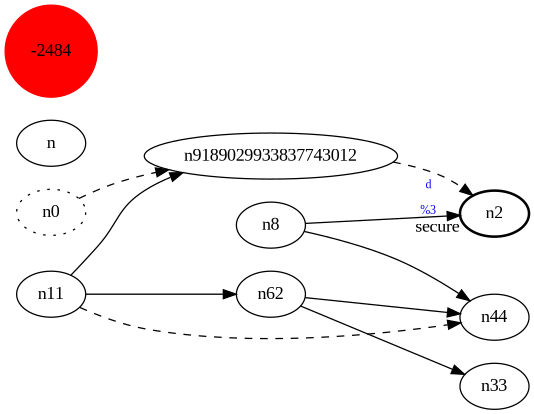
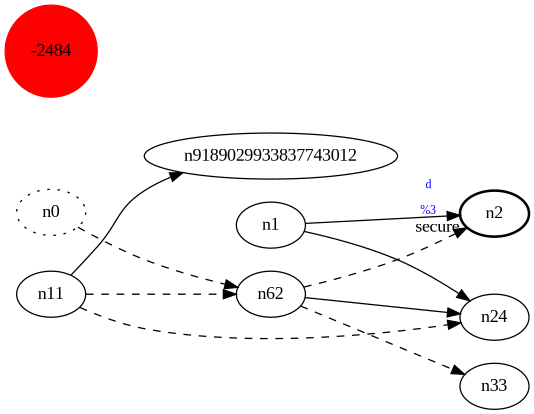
(51, 143) -> none
(429, 171) -> (382, 265)
(117, 183) -> (149, 261)
(271, 225) -> (271, 225)
(154, 294) -> (154, 294)
(495, 317) -> (495, 317)
(384, 341) -> (384, 341)
